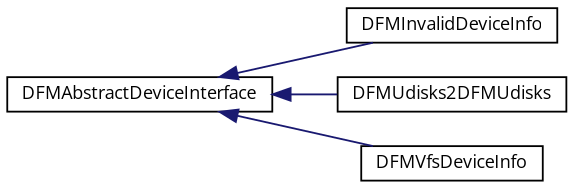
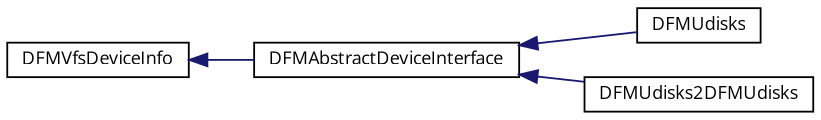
(452, 25) -> (699, 25)
(305, 131) -> (231, 60)
